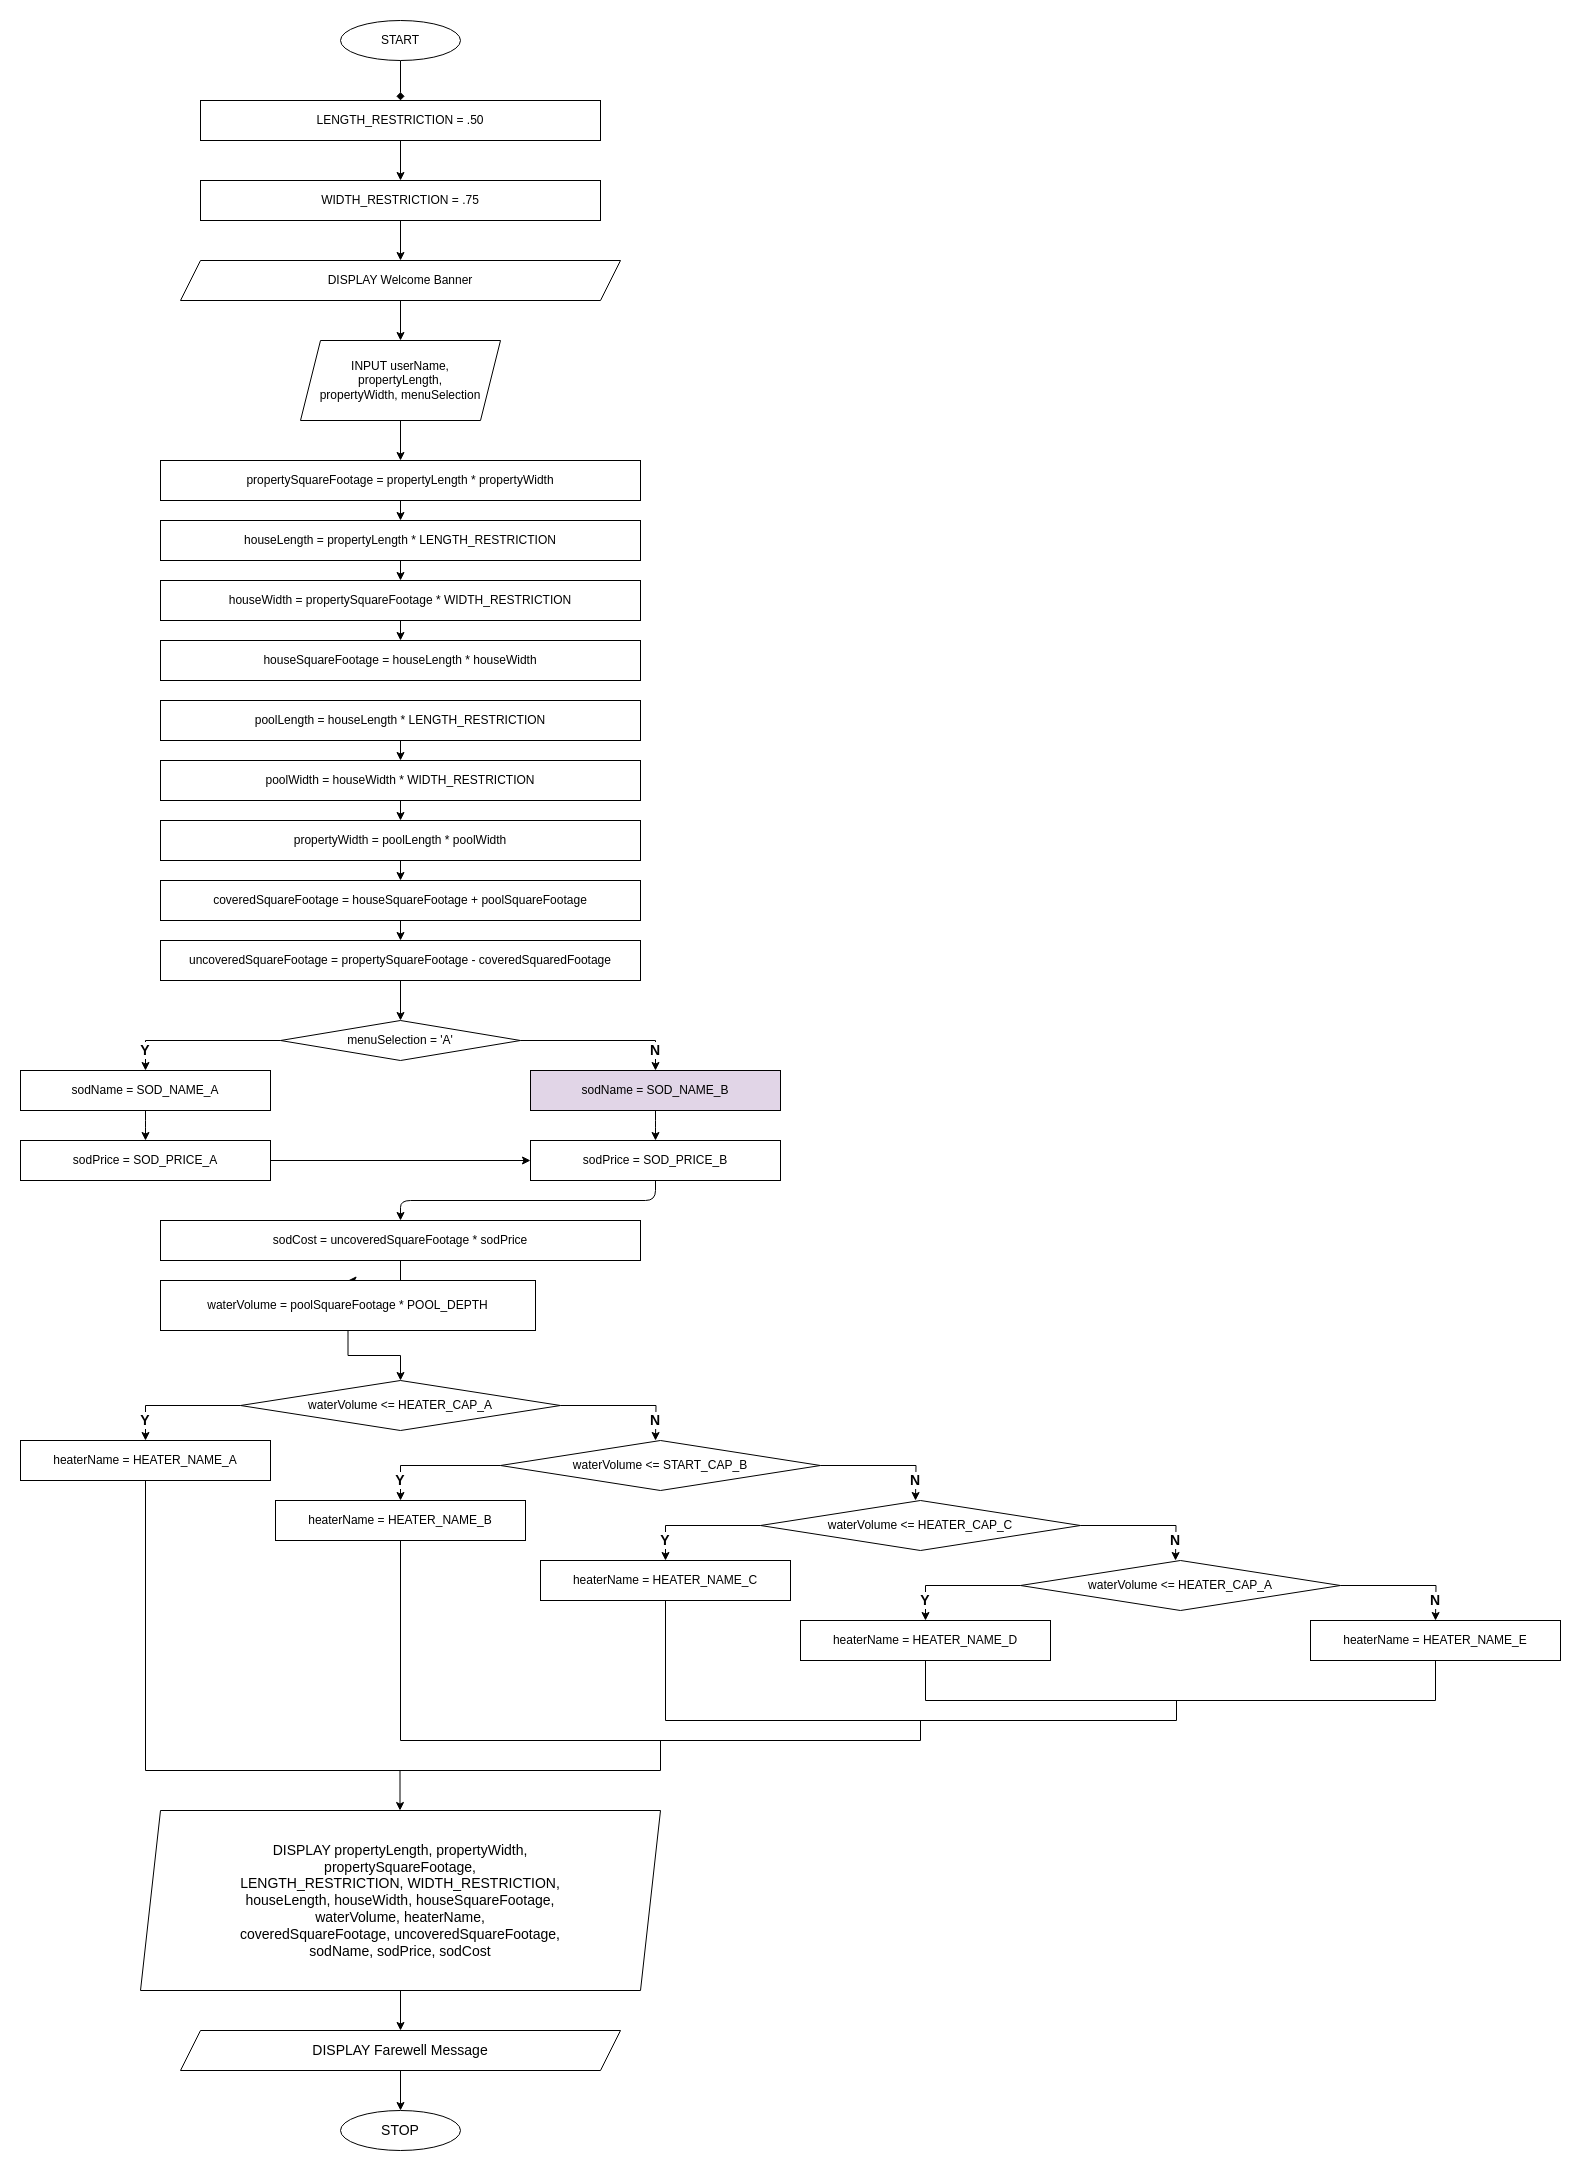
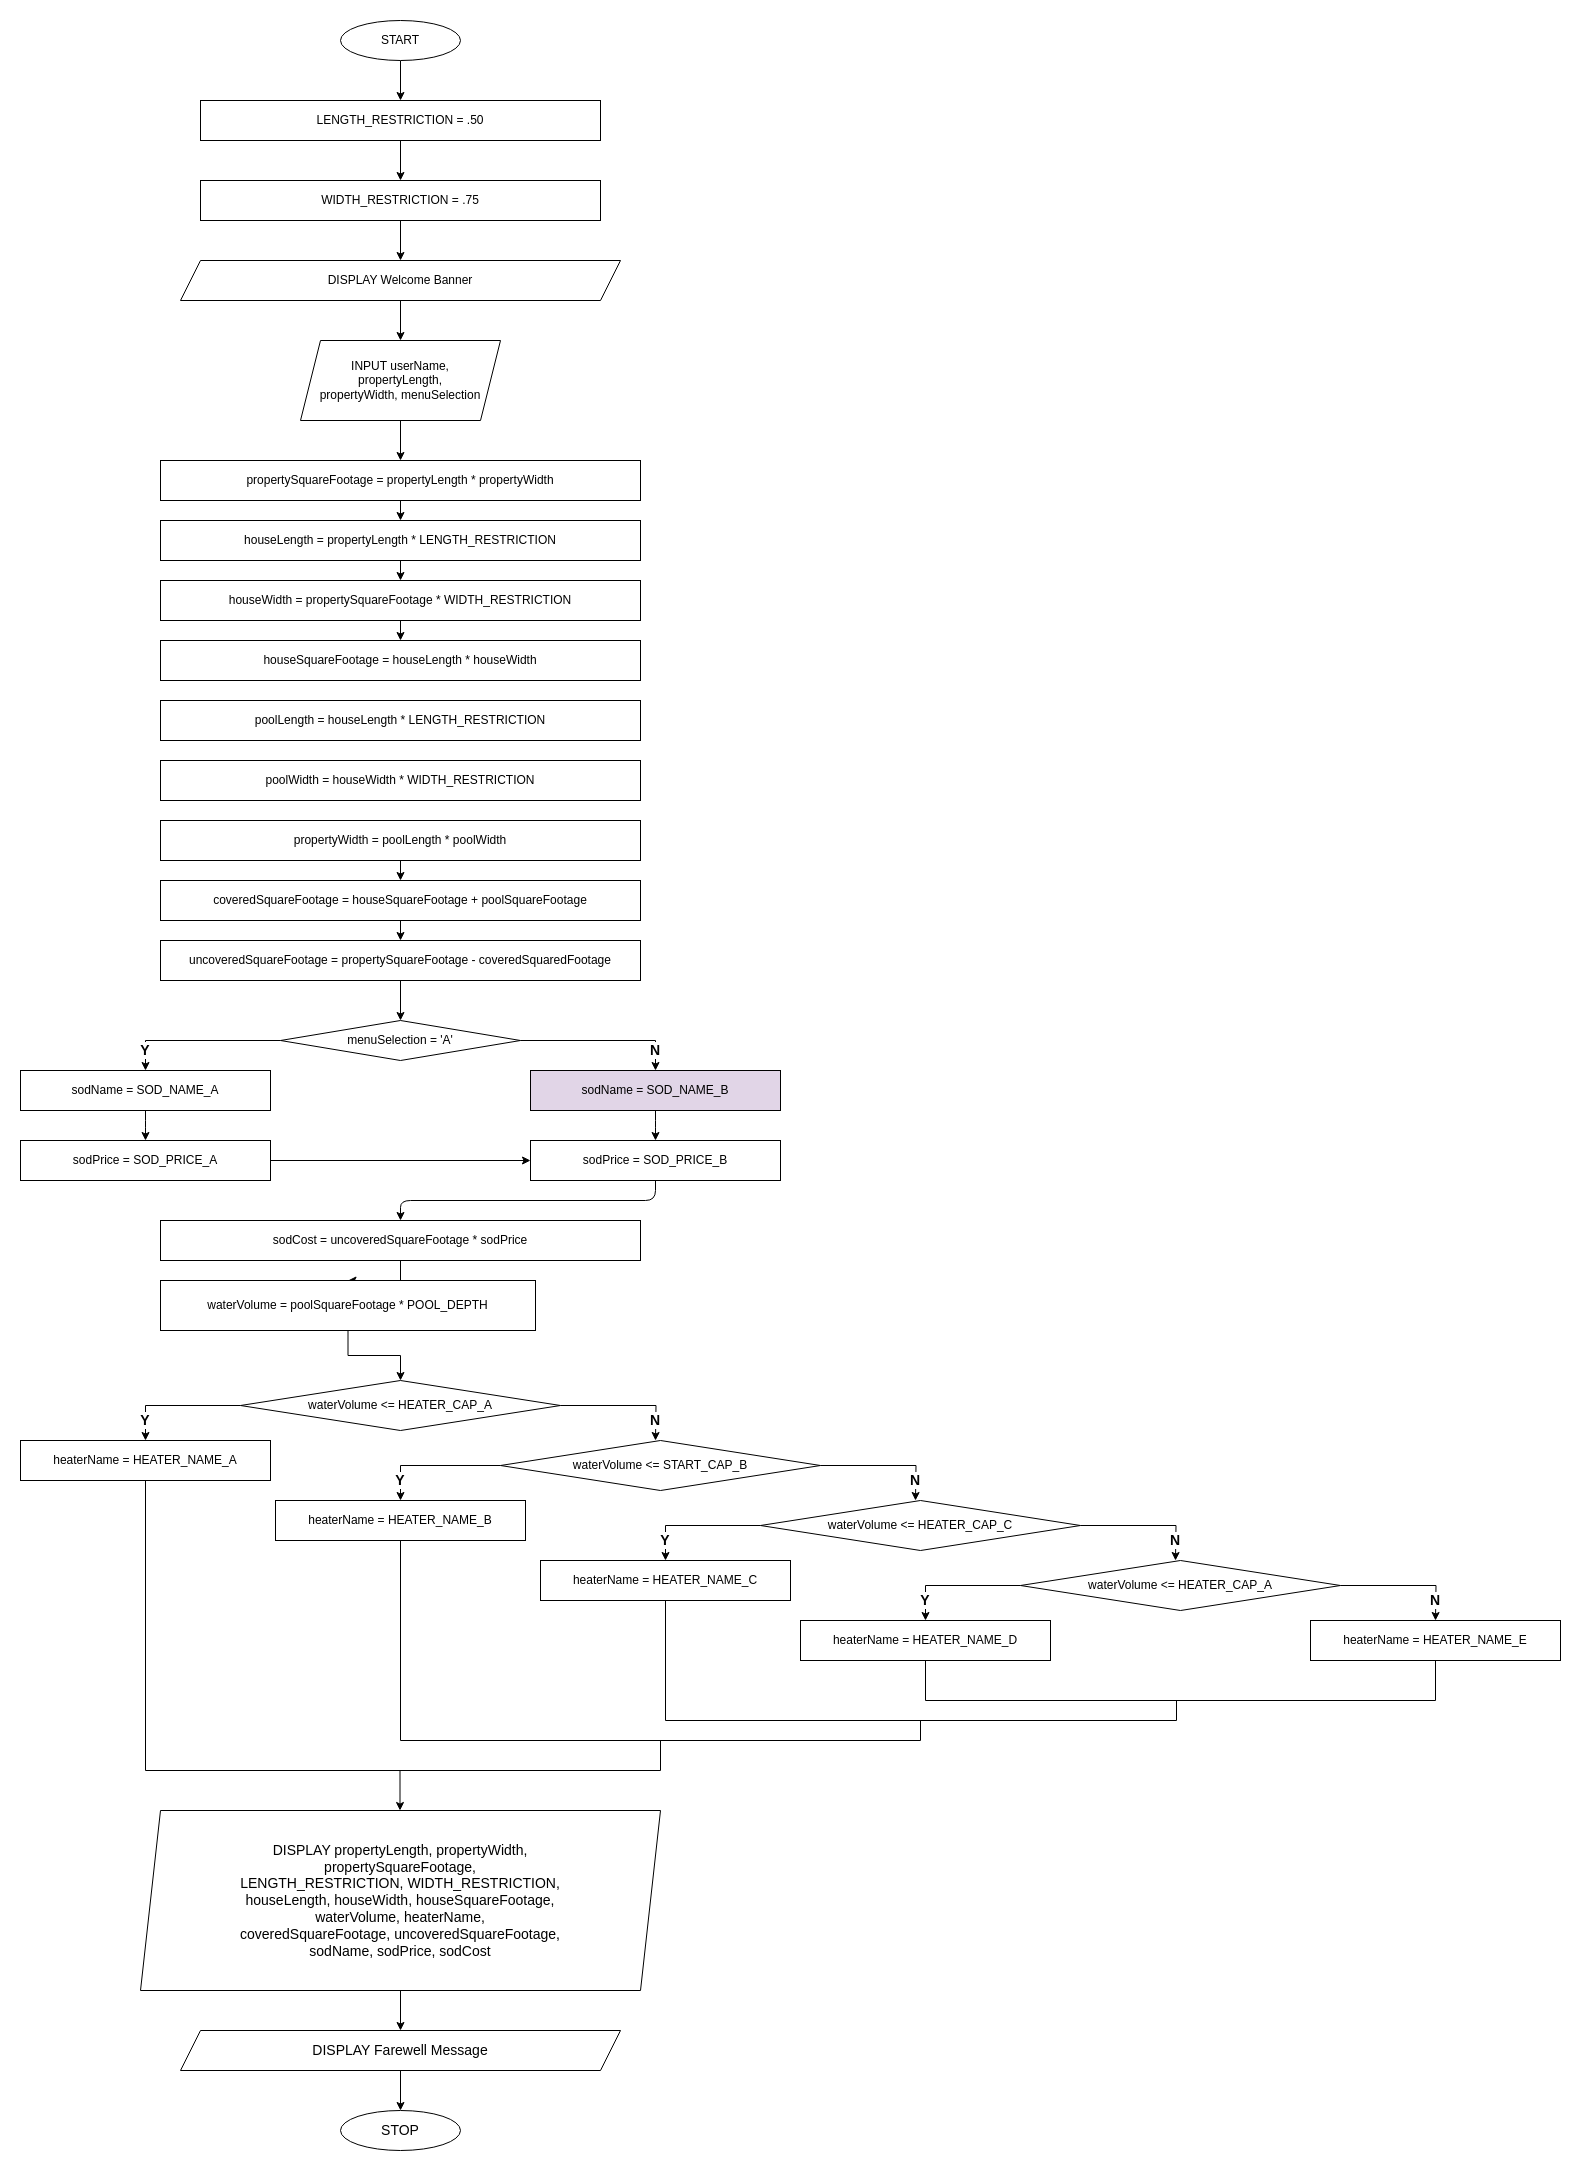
(401, 92) -> (401, 92)
(401, 751) -> none
(401, 811) -> none
